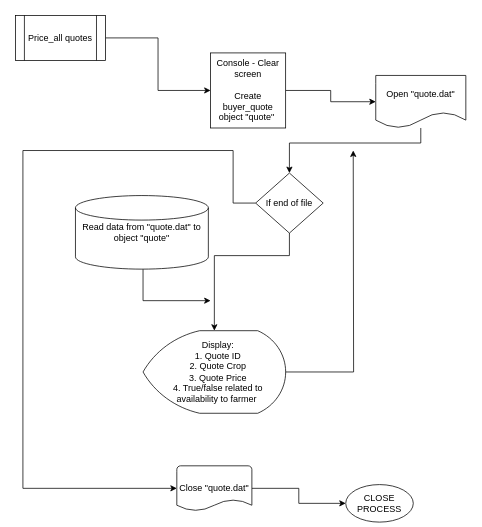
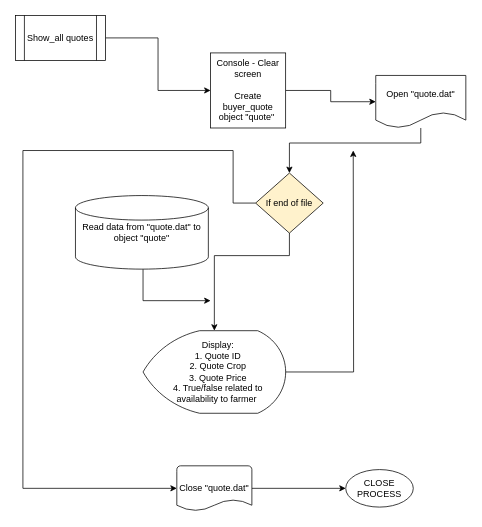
(60, 38) -> (60, 38)
(289, 203) -> (289, 203)
(379, 503) -> (379, 488)
